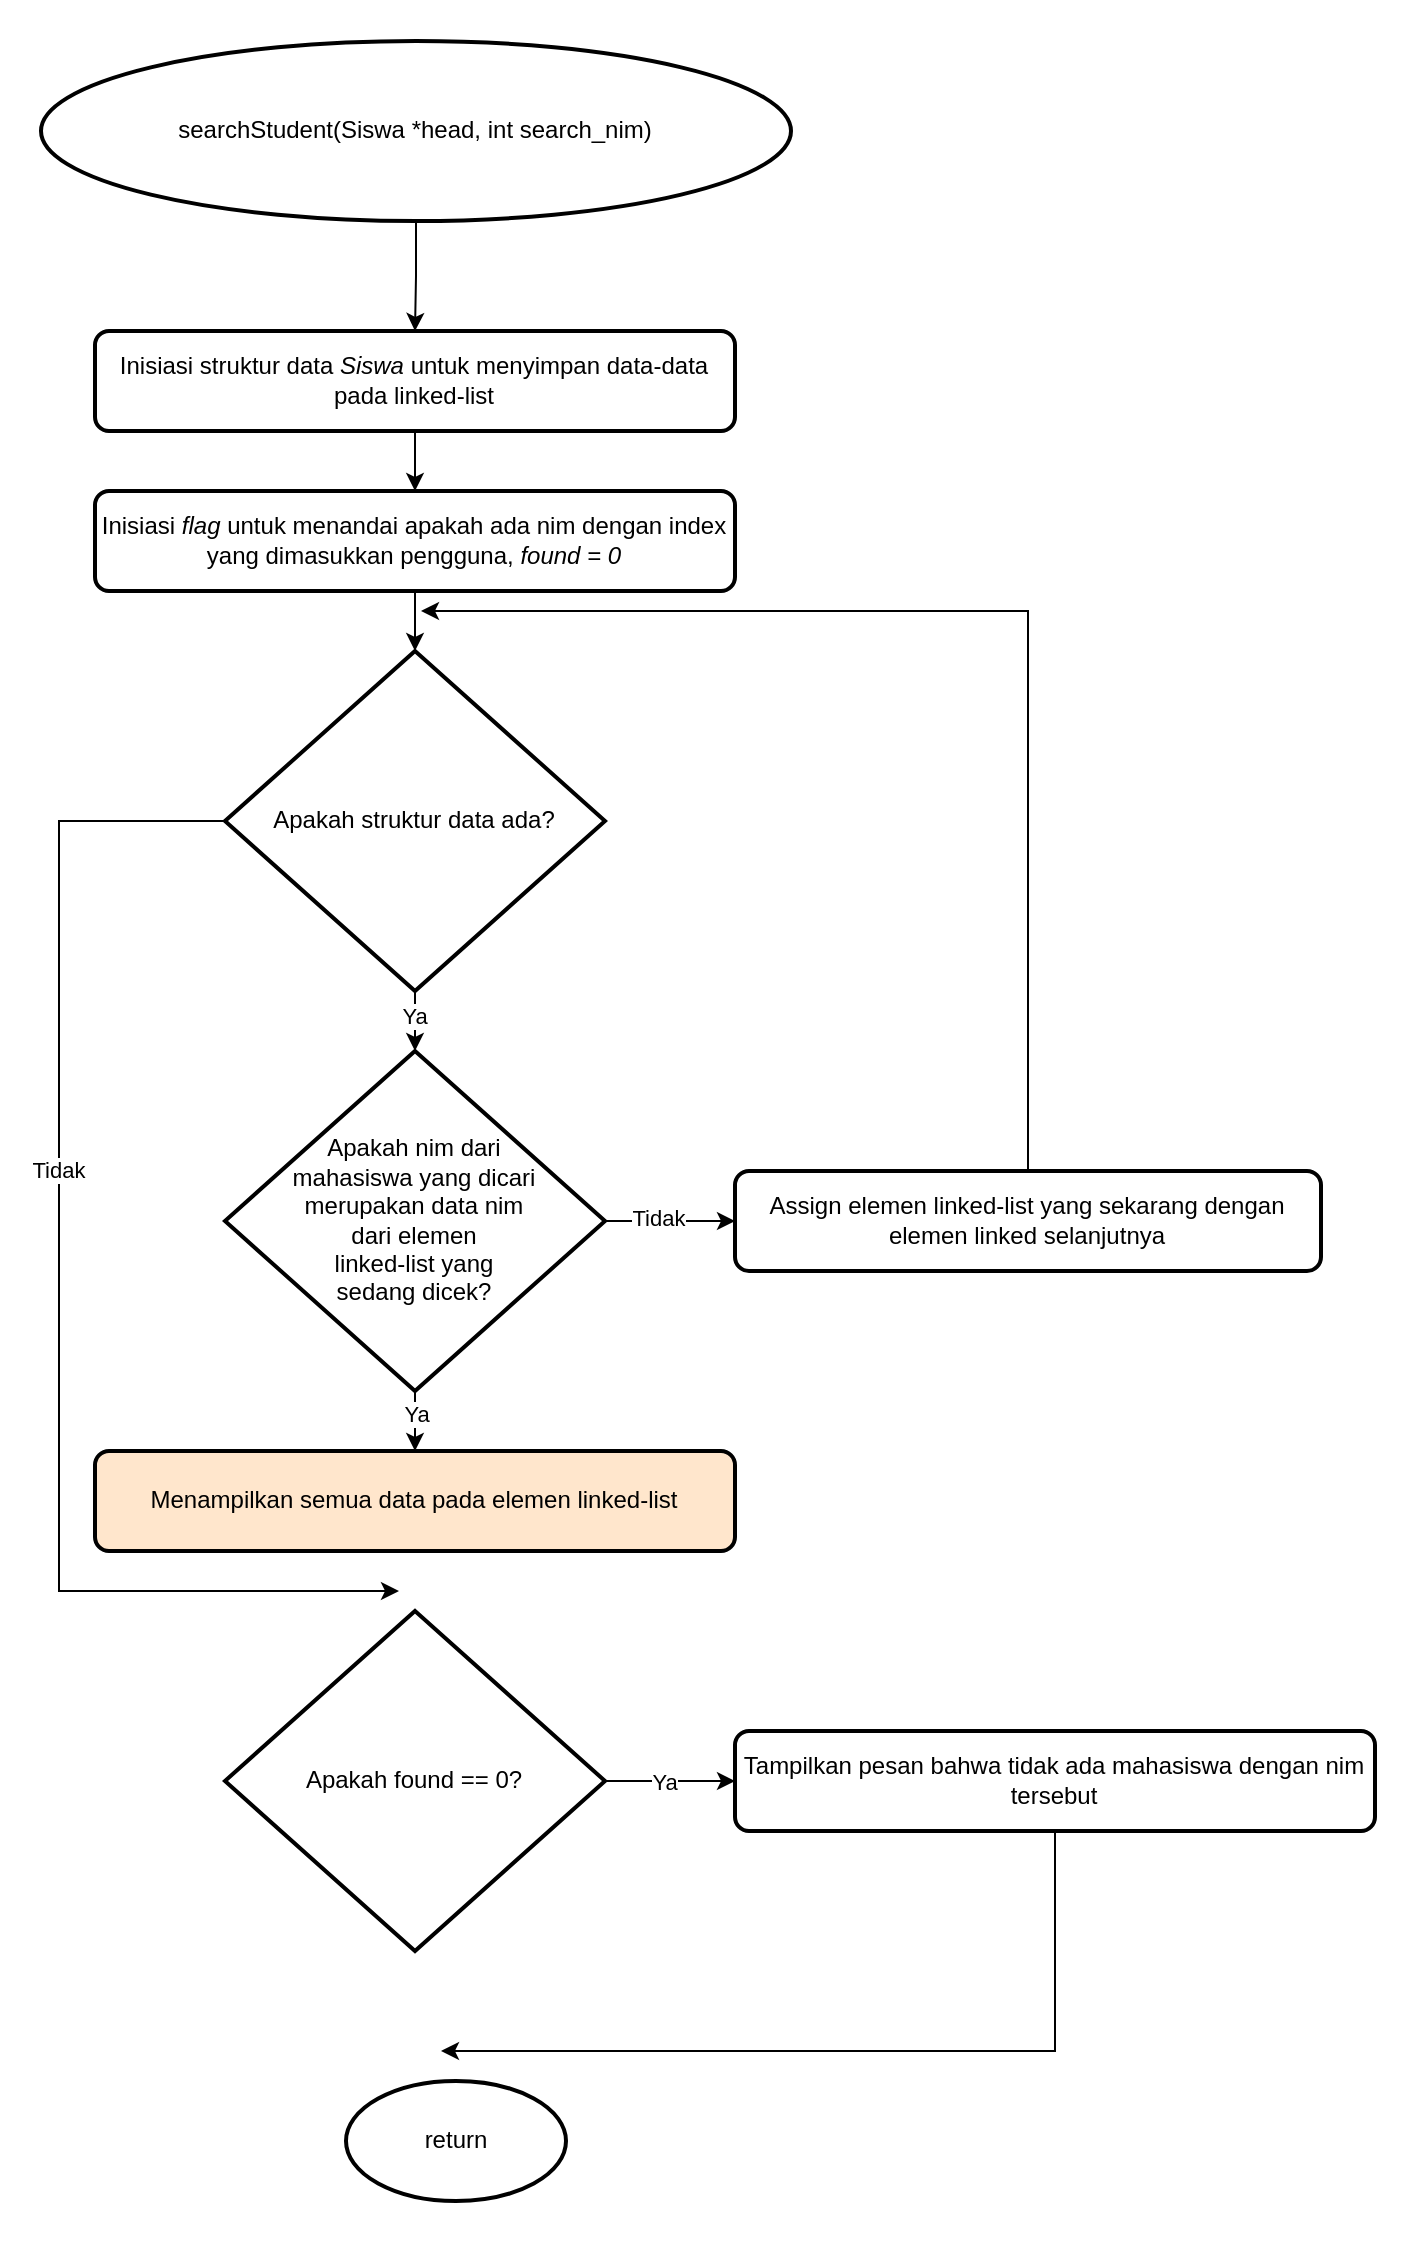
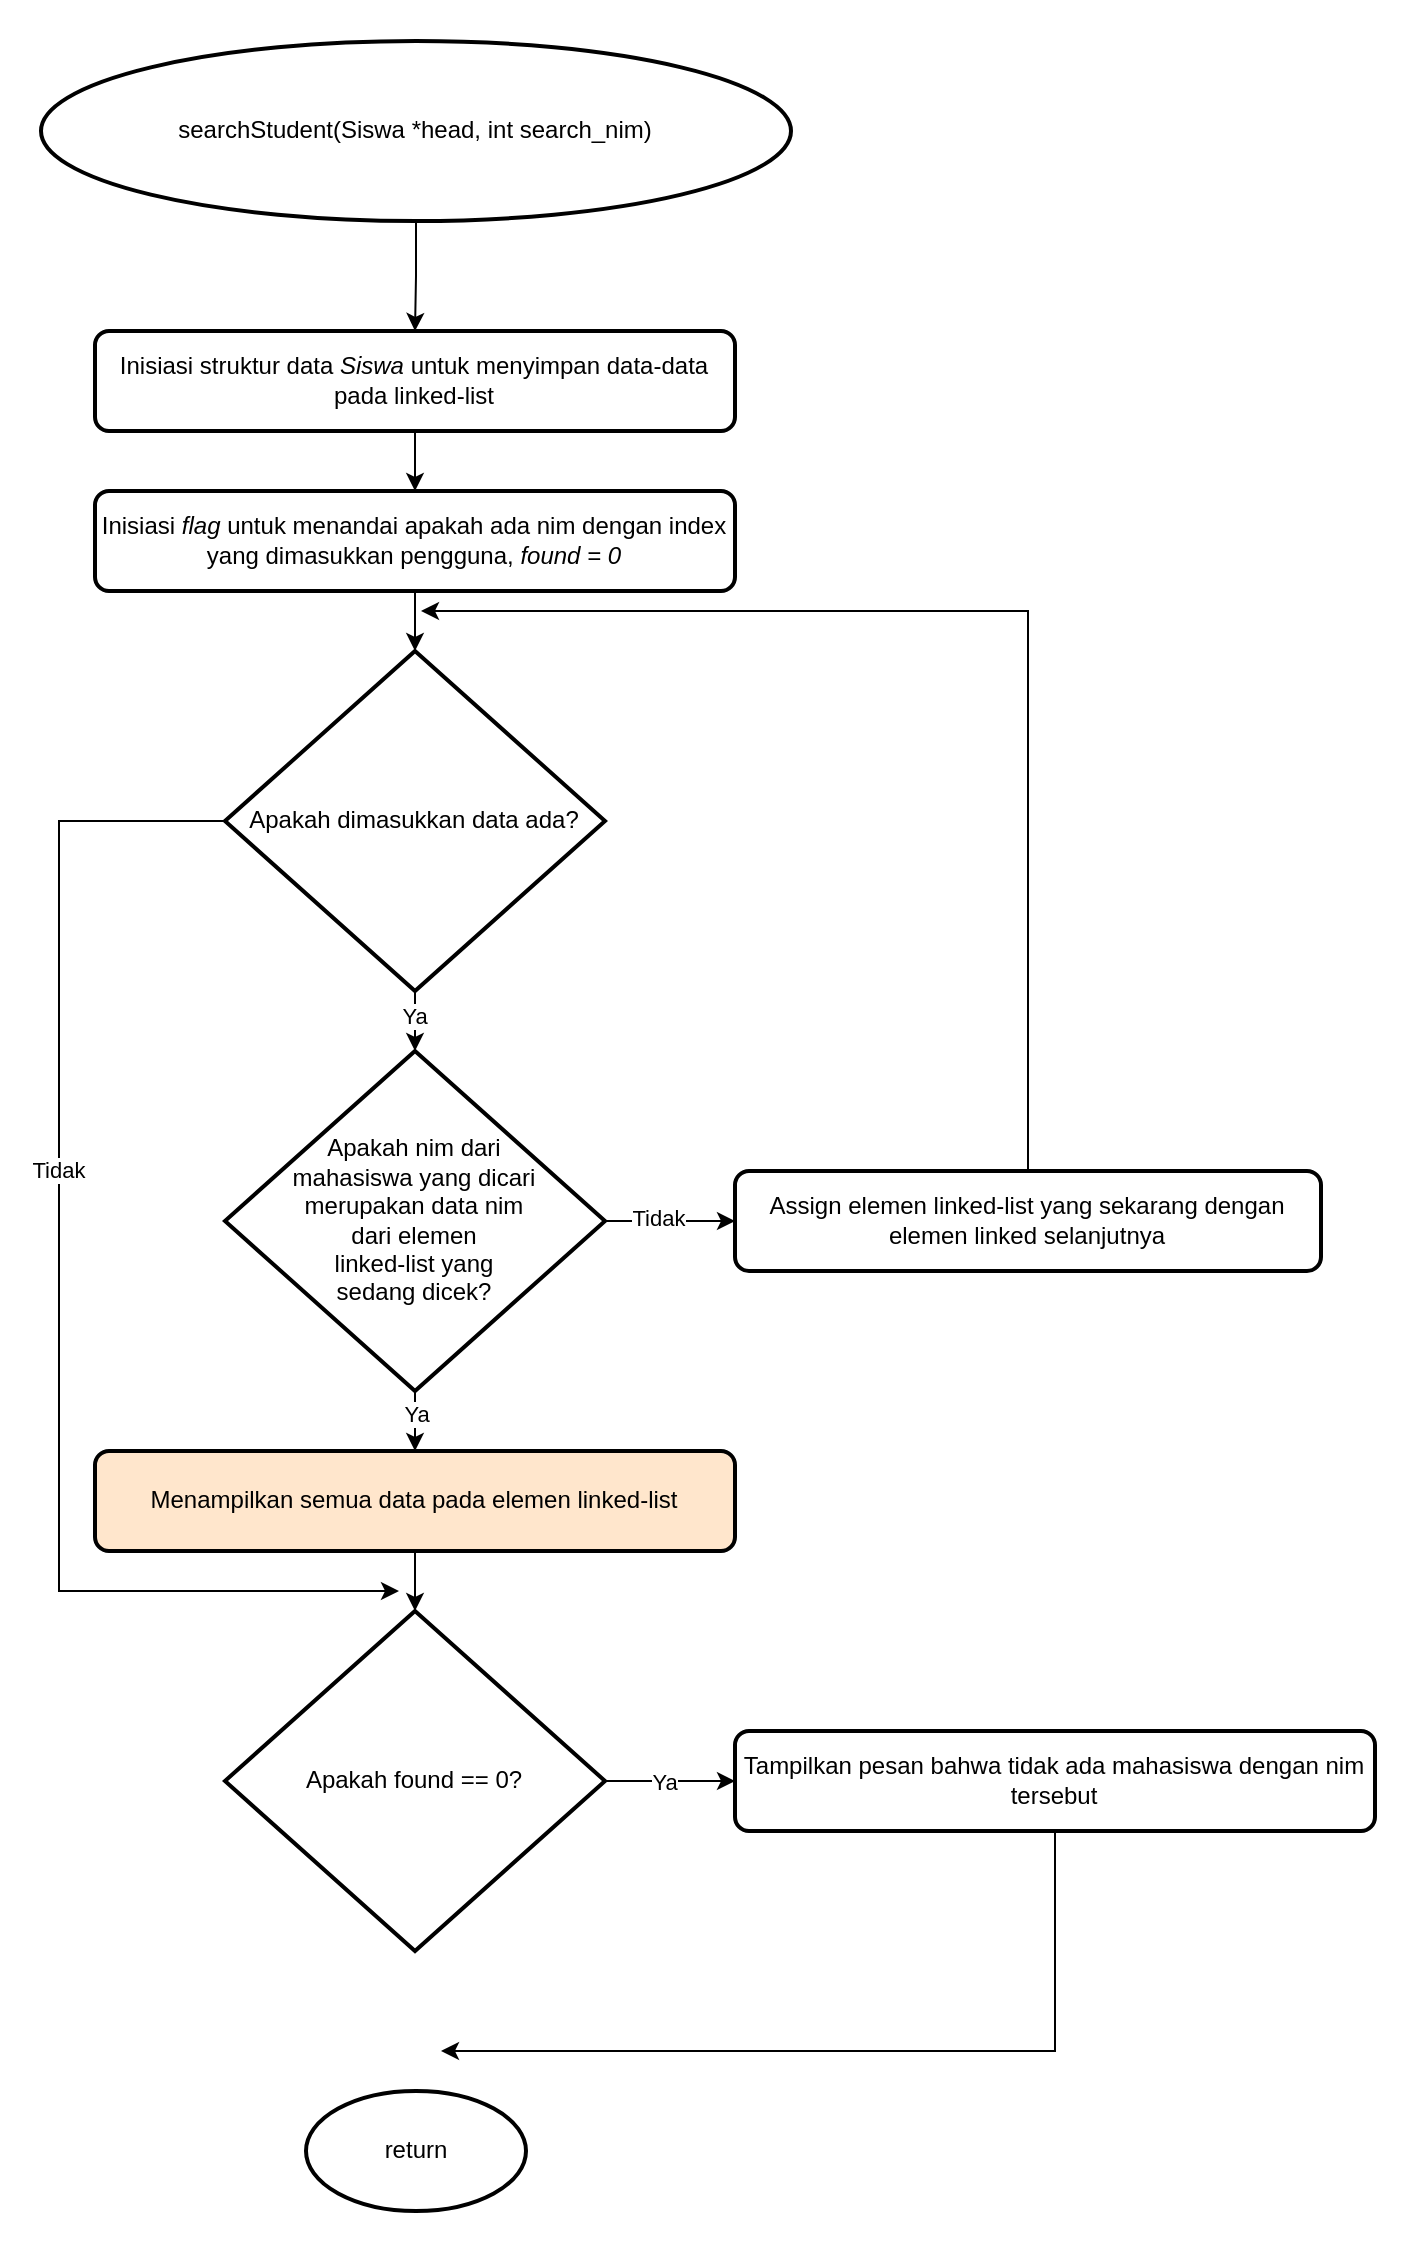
(415, 821) -> (415, 821)
none -> (415, 1574)
(456, 2141) -> (416, 2151)
